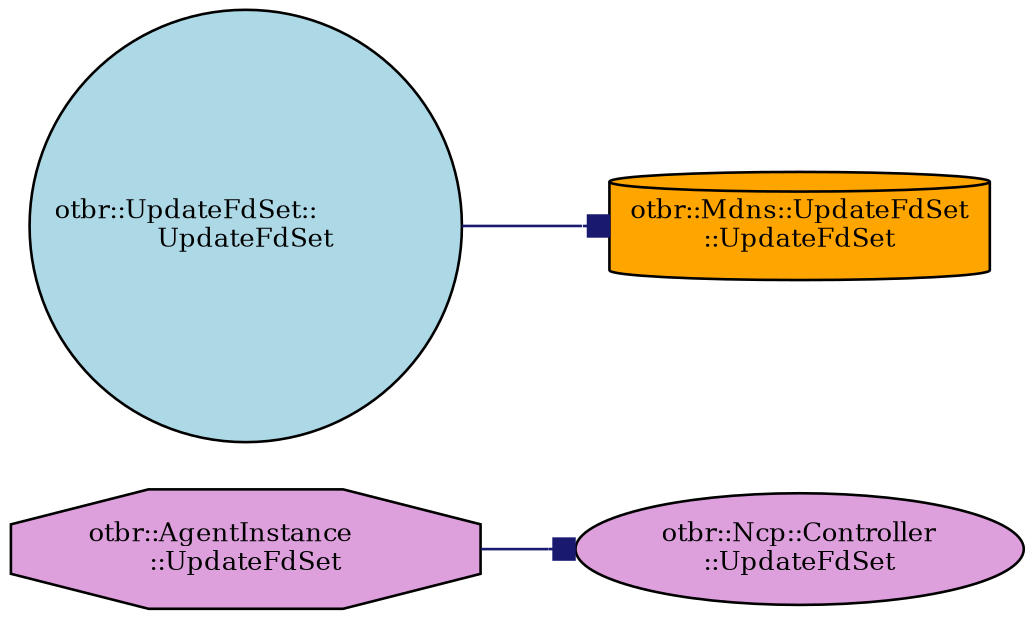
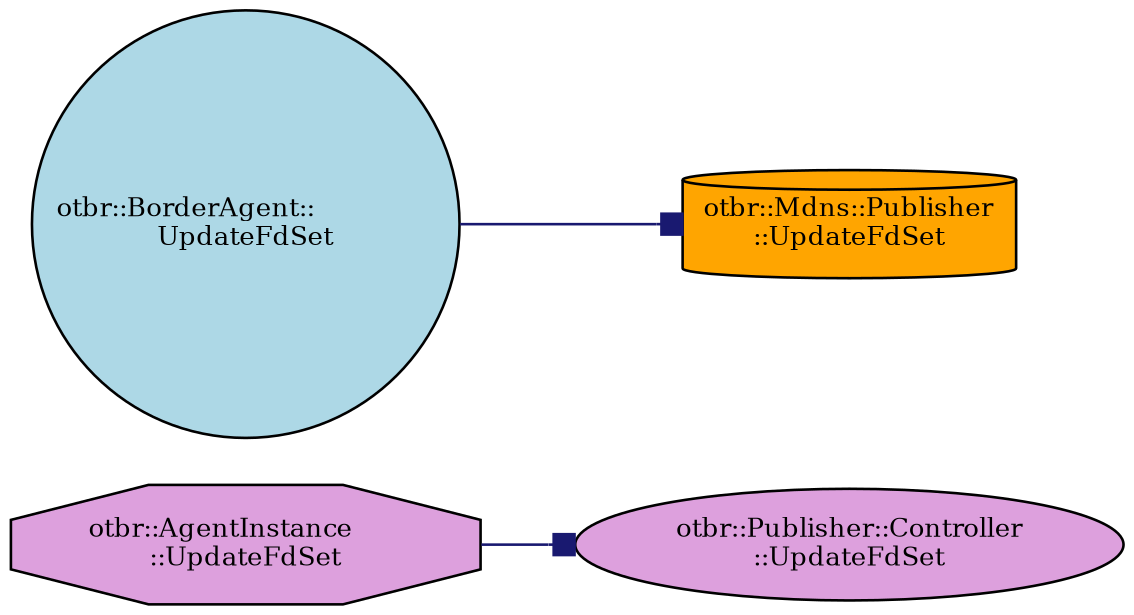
(246, 226) -> (246, 224)
(800, 226) -> (849, 224)
(800, 549) -> (849, 545)
